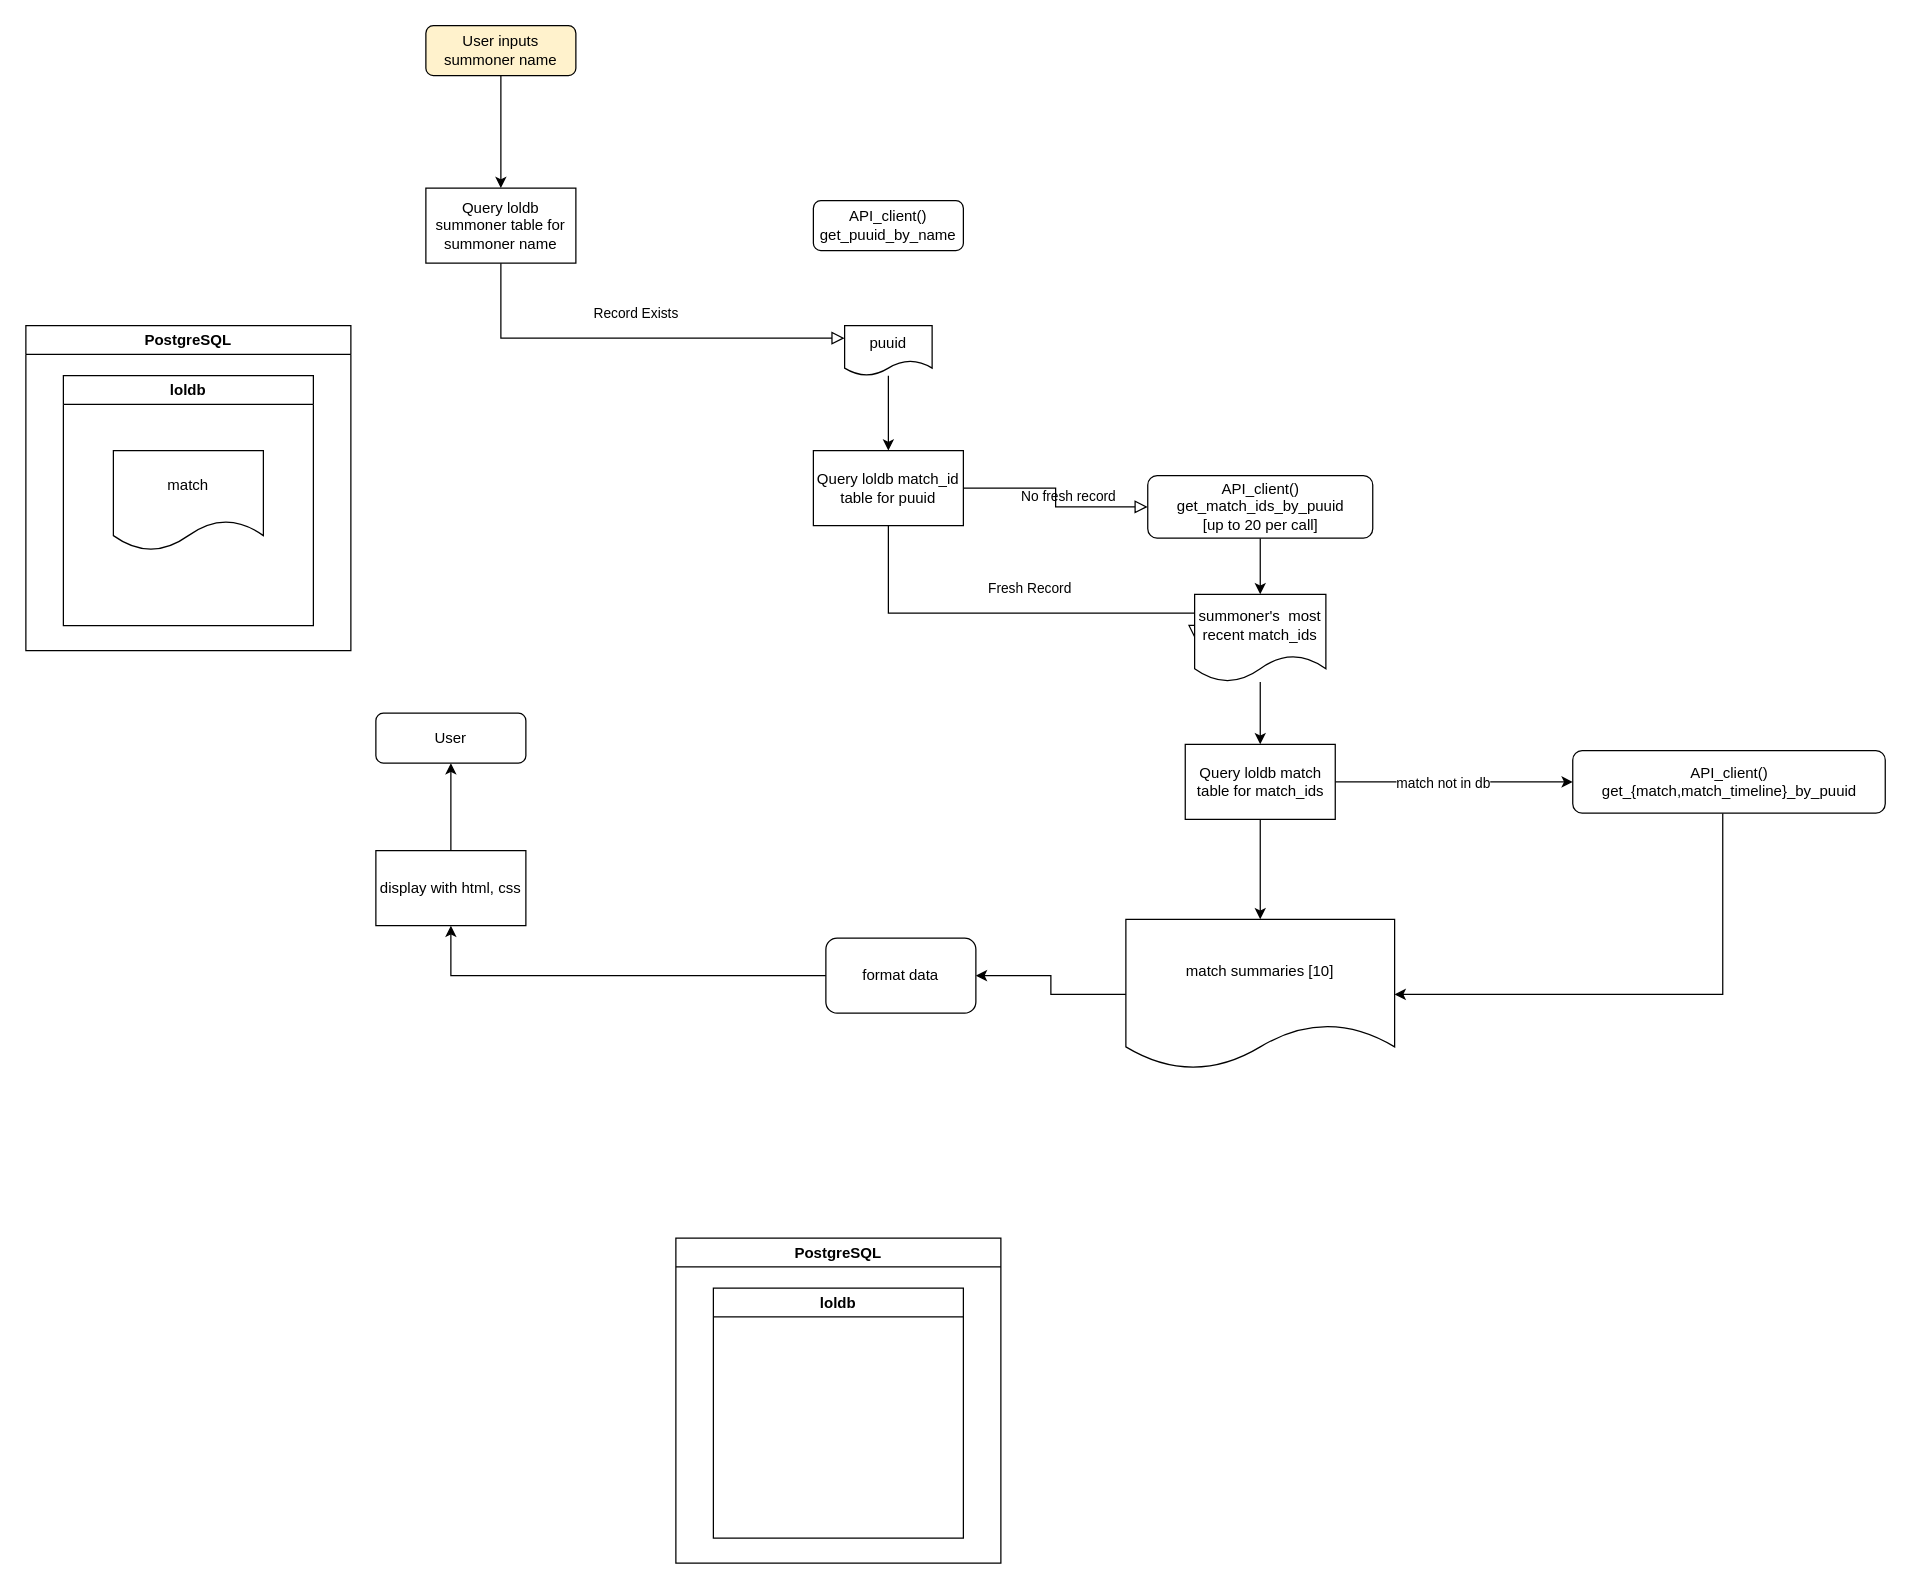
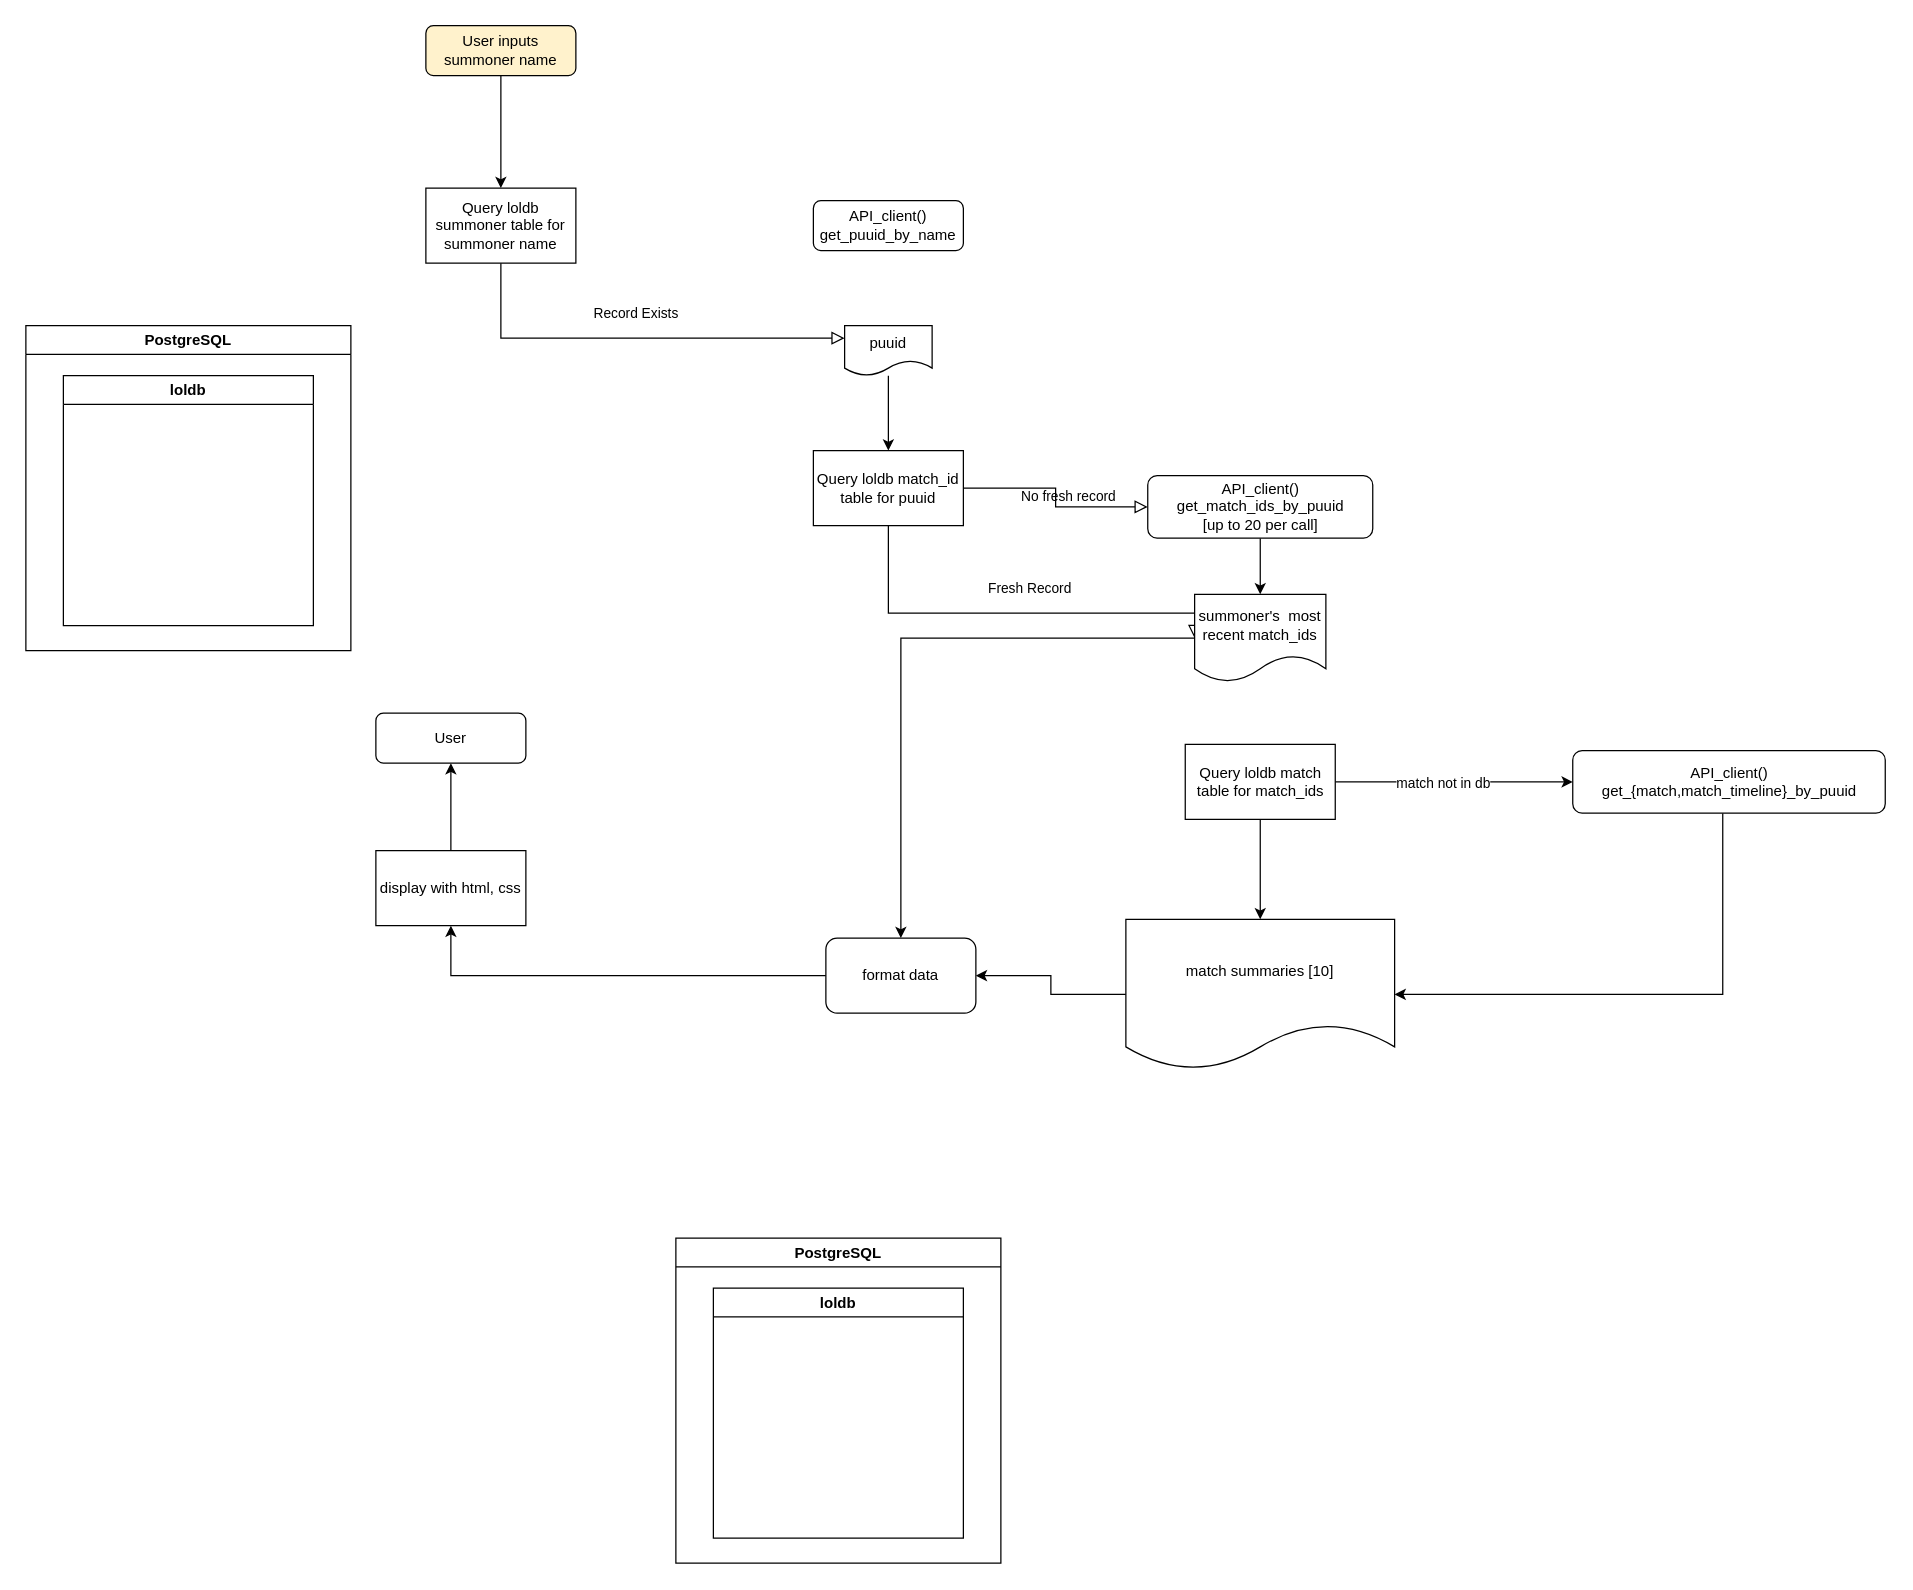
(188, 501) -> none
(1260, 709) -> (902, 638)
